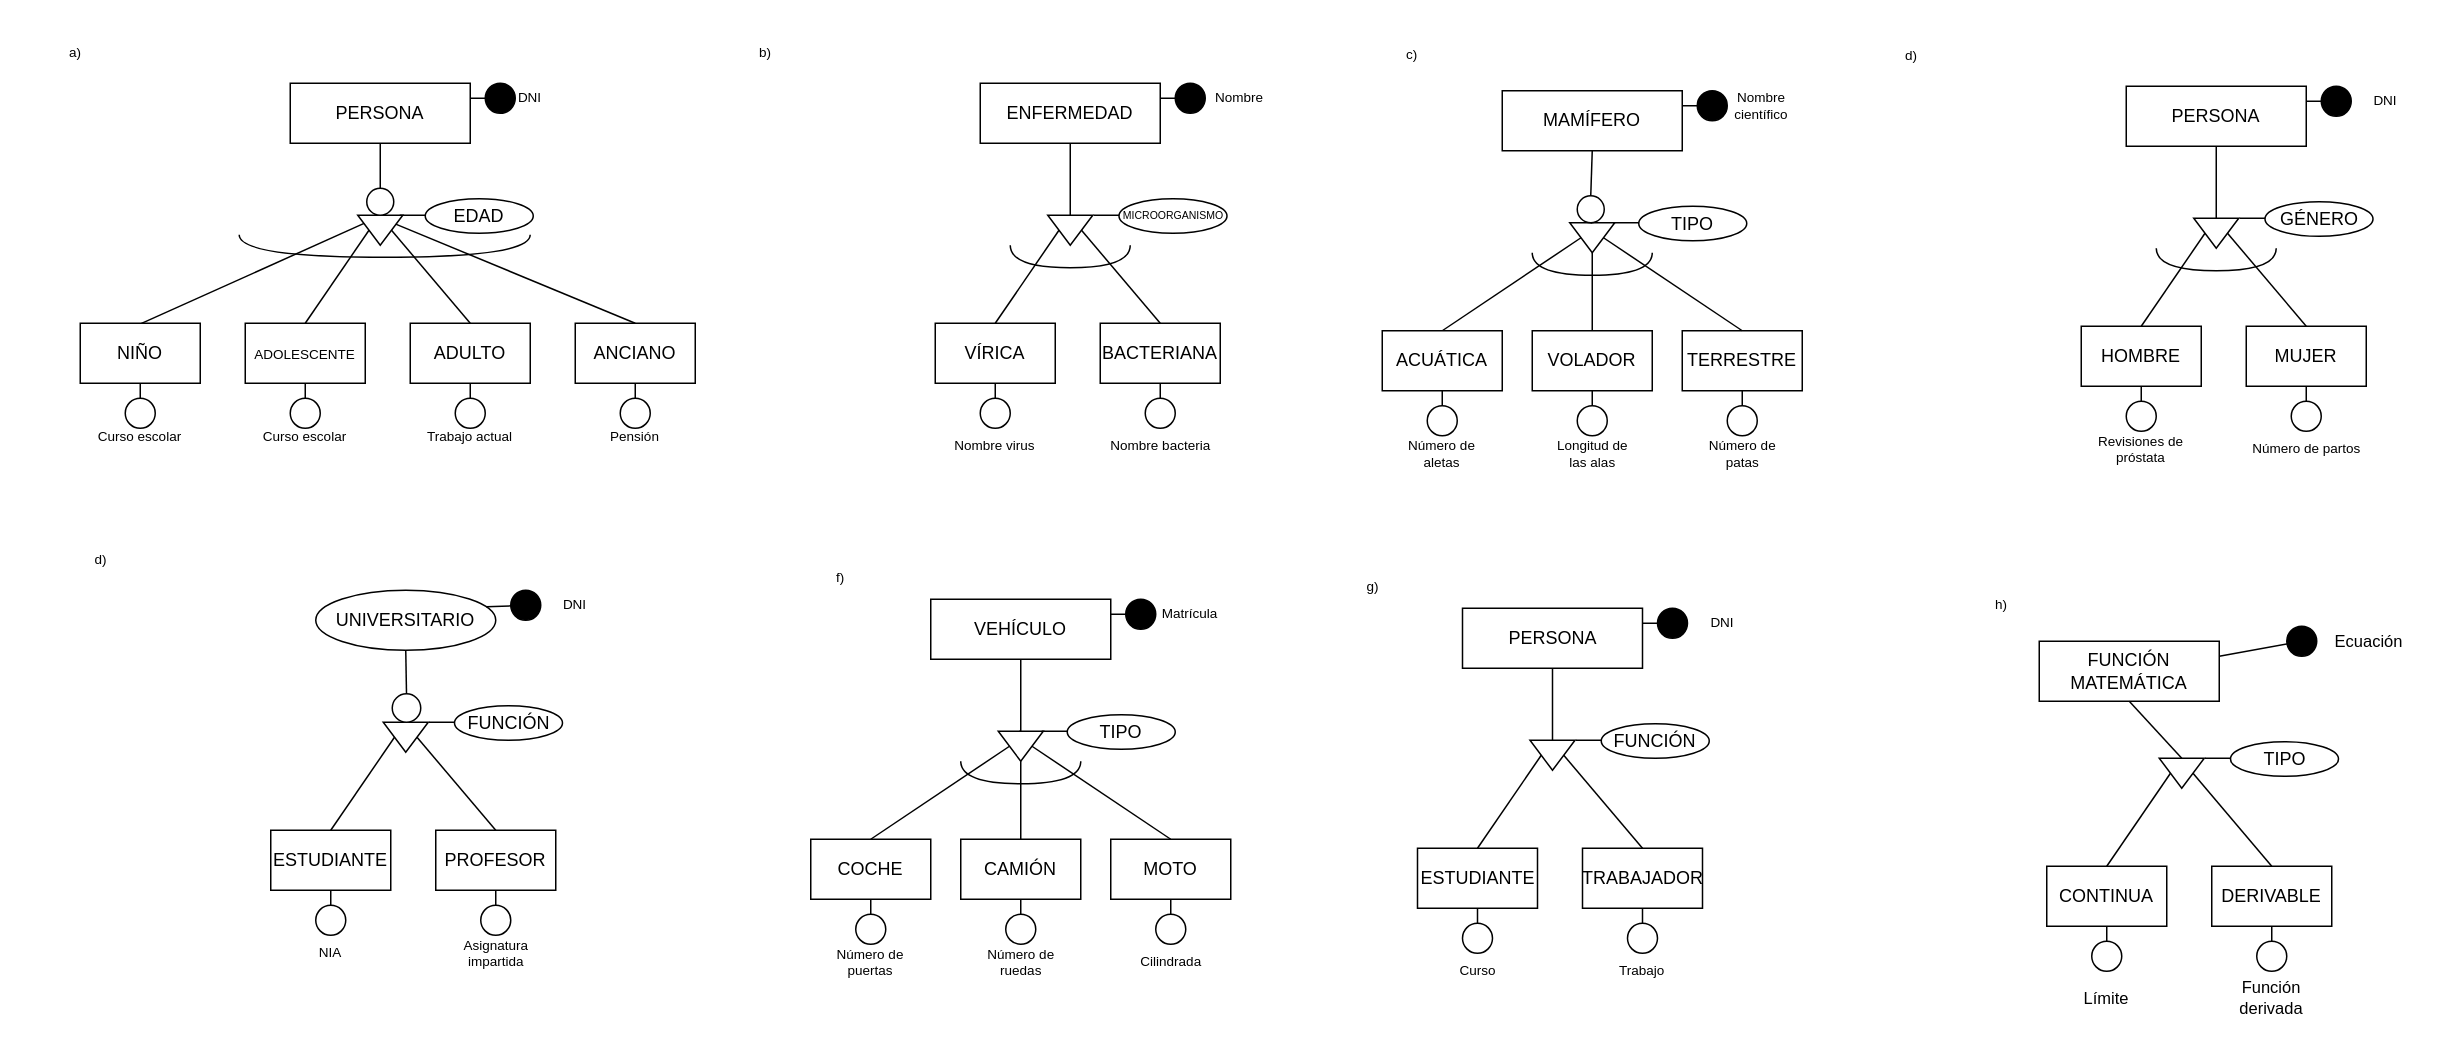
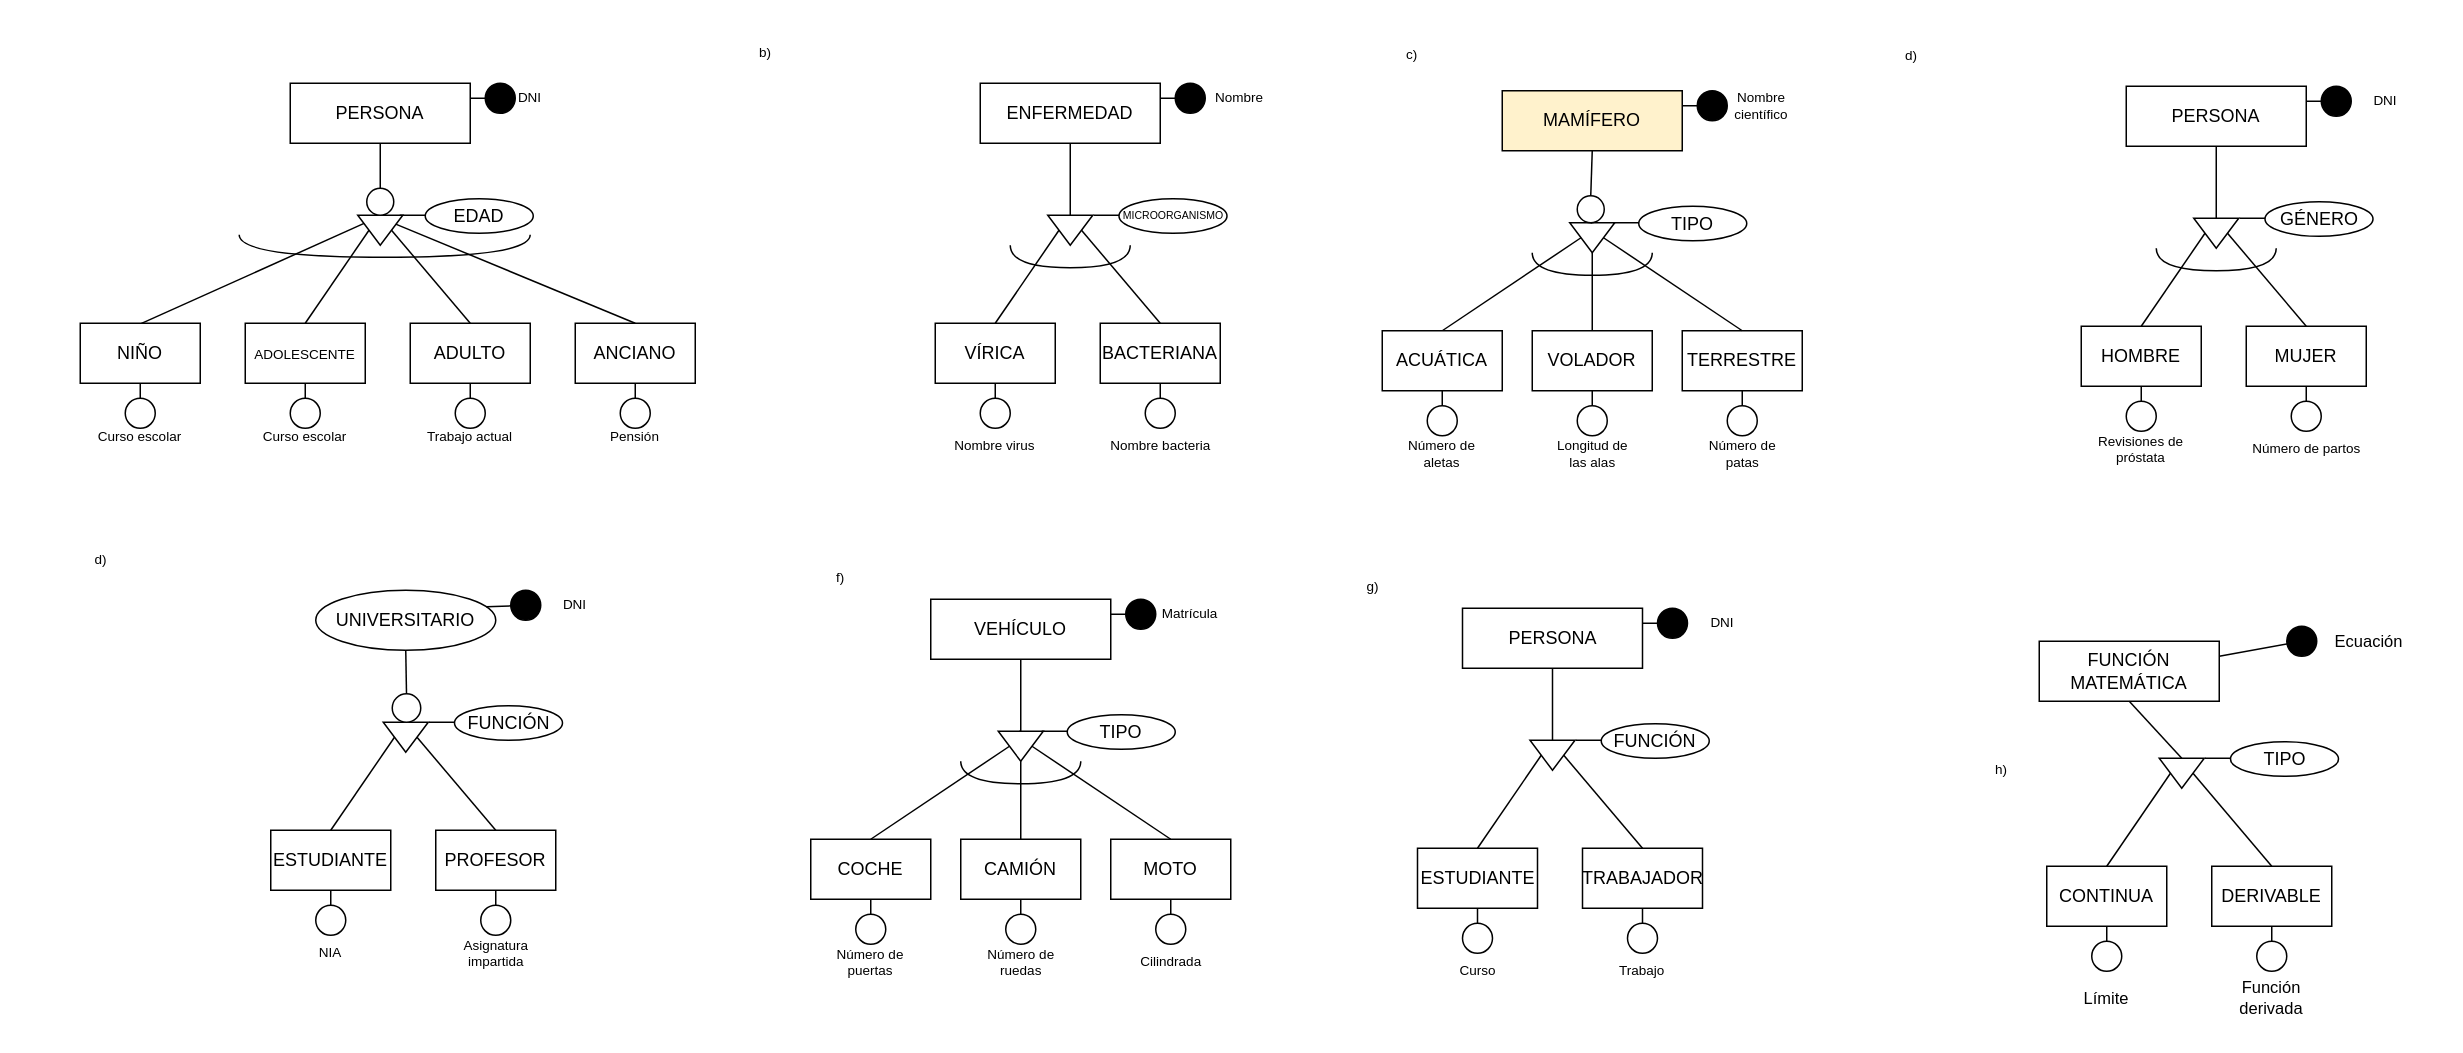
(76, 53) -> none
(1592, 121) -> (1592, 121)
(2002, 605) -> (2002, 770)
